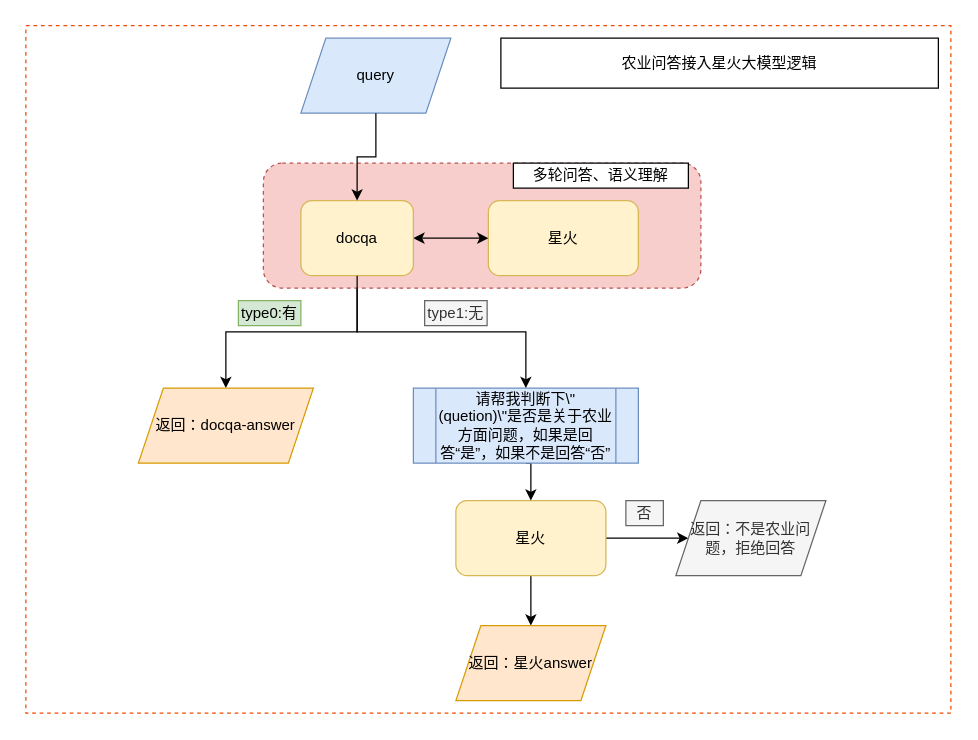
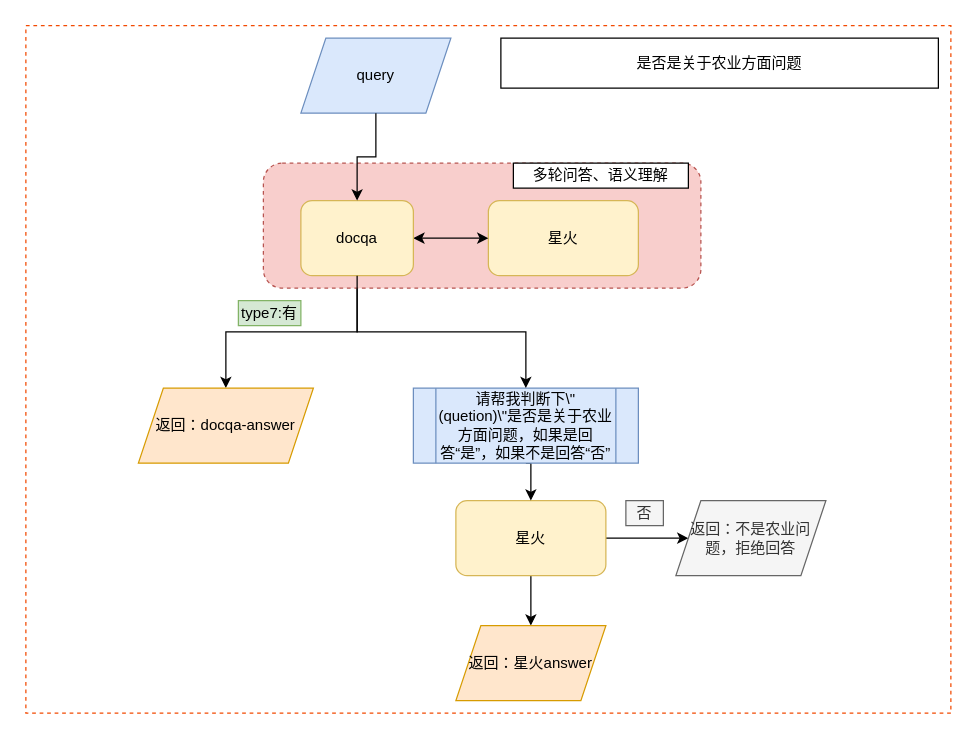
(719, 63) -> (719, 63)
(269, 313) -> (269, 313)
(456, 313) -> none
